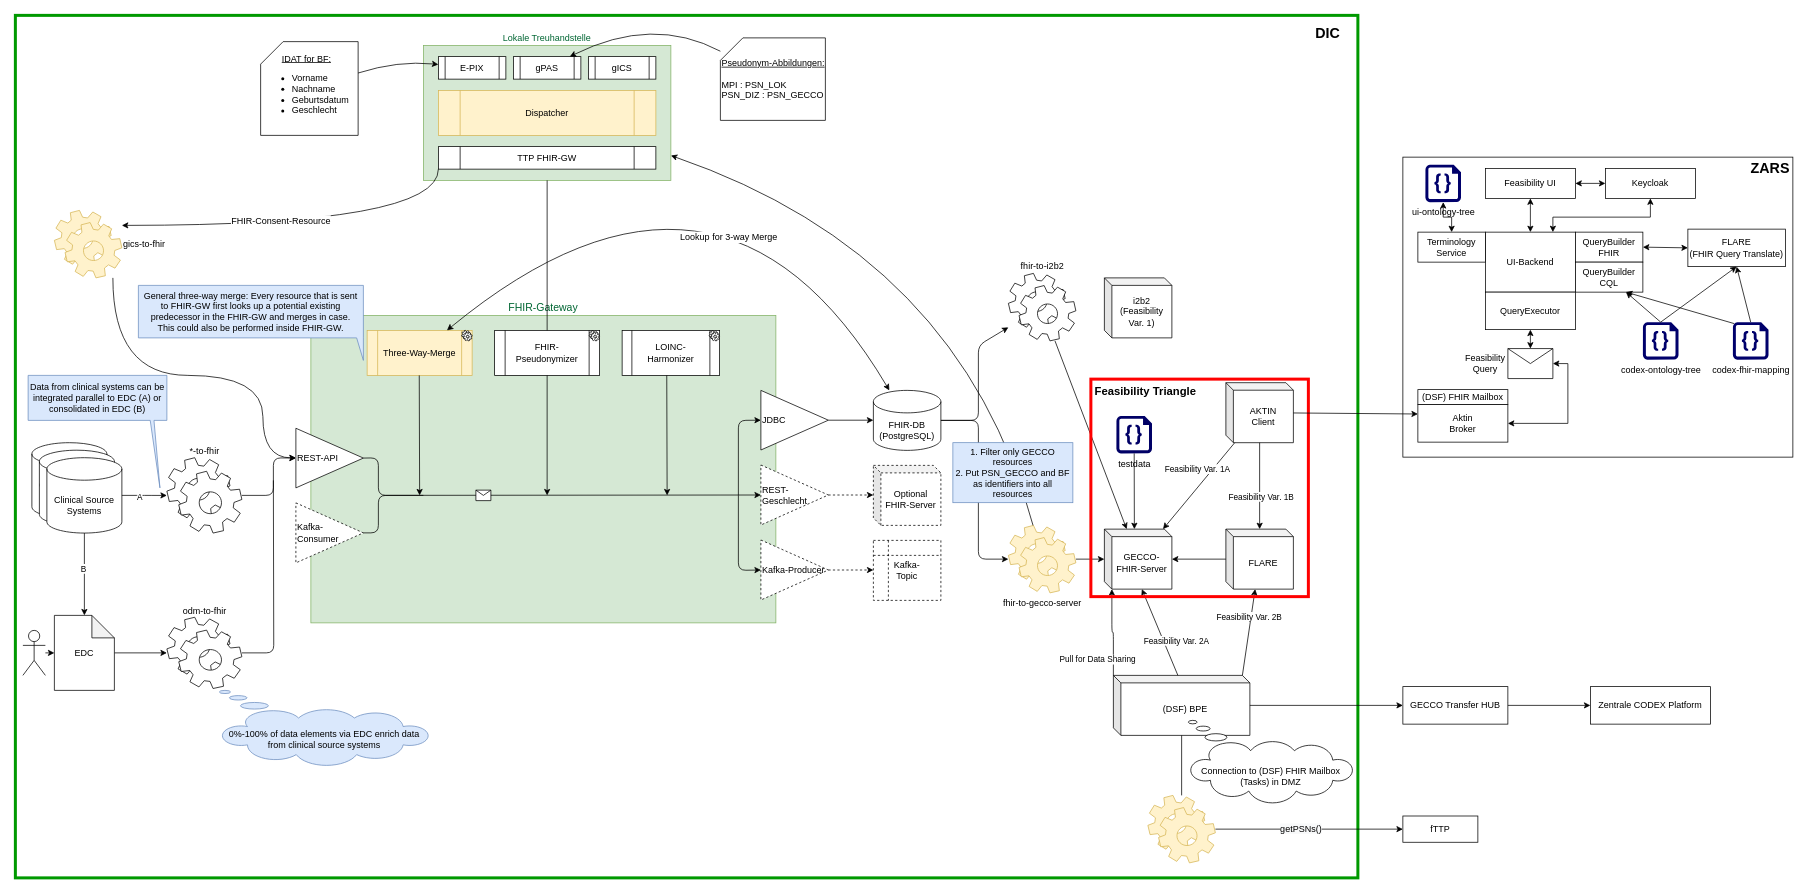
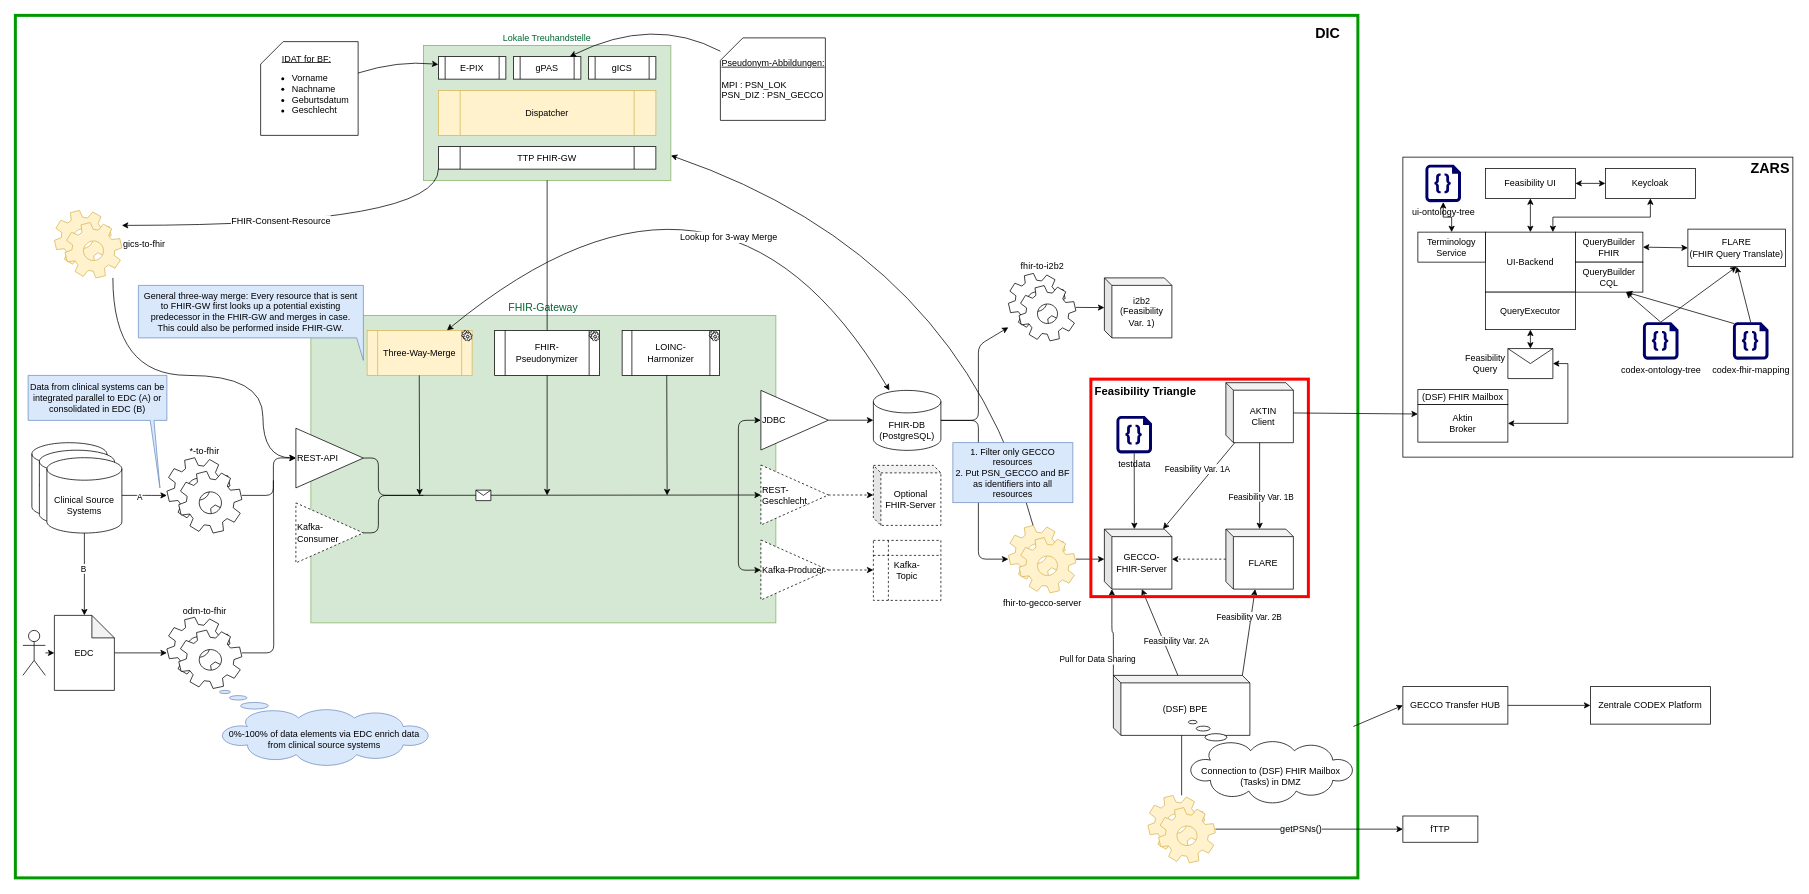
(1072, 386) -> (1087, 307)
(1201, 559) -> (1201, 559)
(1324, 705) -> (1376, 717)
